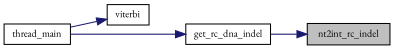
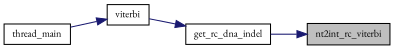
(123, 34) -> (162, 21)
(349, 34) -> (349, 34)
